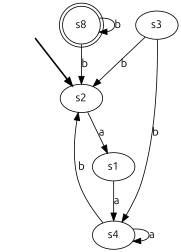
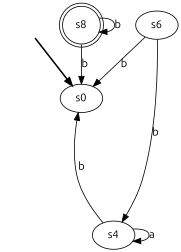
(157, 25) -> (157, 25)
(81, 98) -> (81, 98)
(114, 167) -> none
